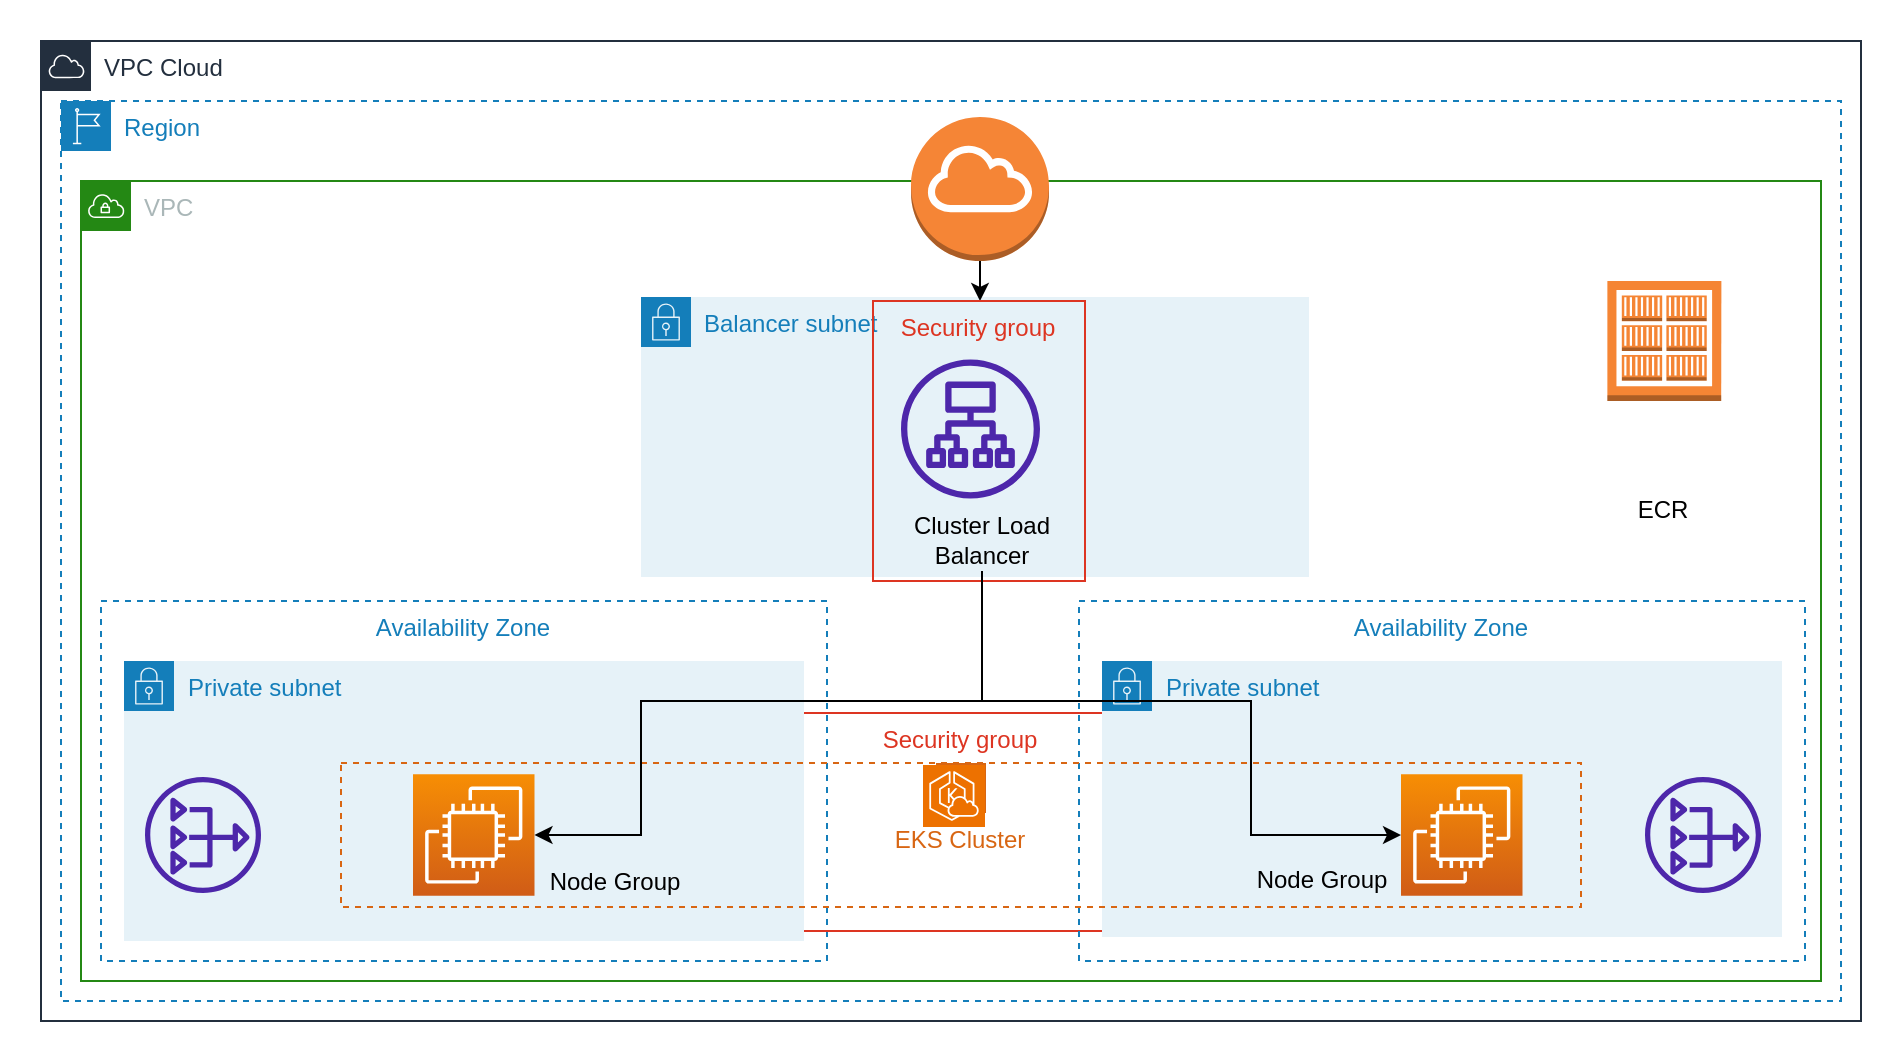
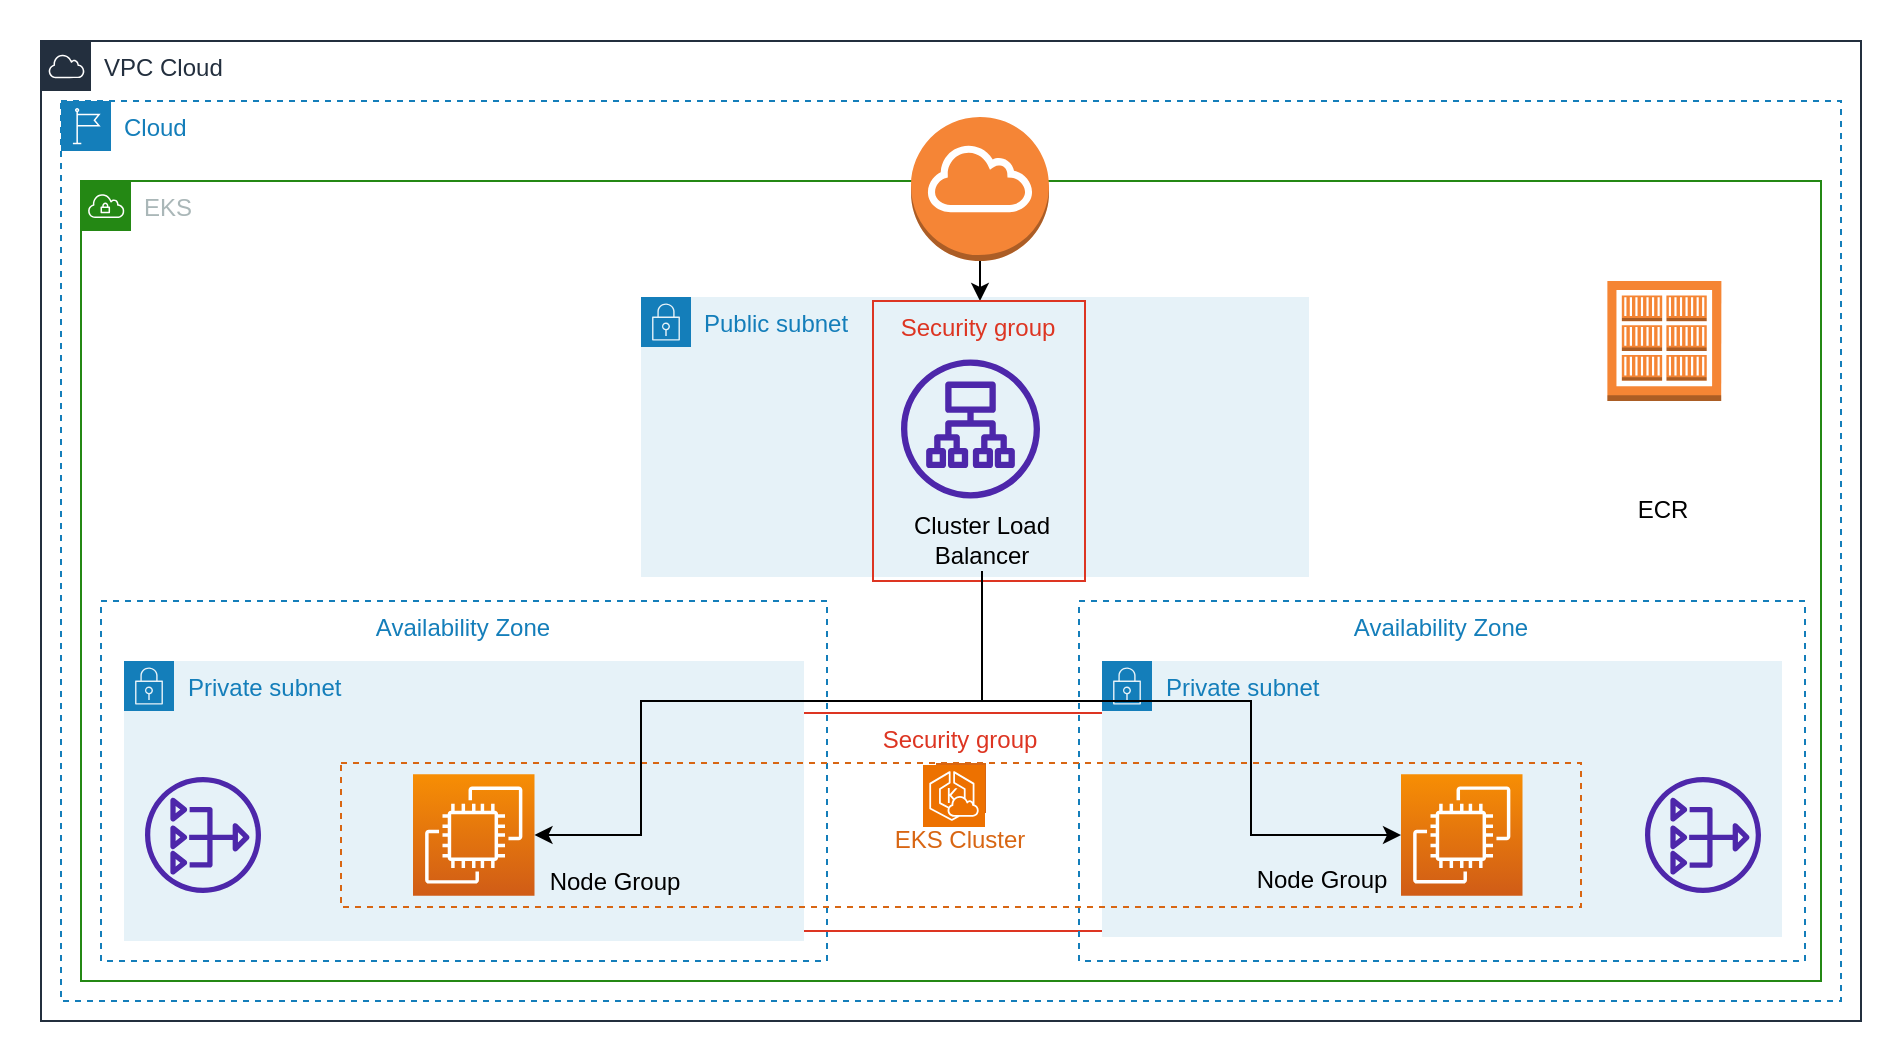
(162, 129) -> (155, 129)
(165, 209) -> (165, 209)
(800, 325) -> (783, 325)
